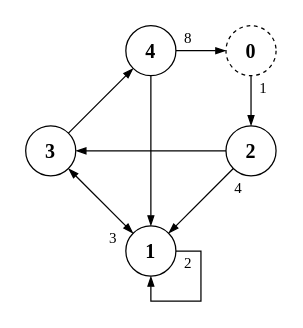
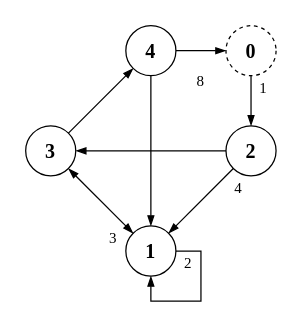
(188, 38) -> (201, 82)
